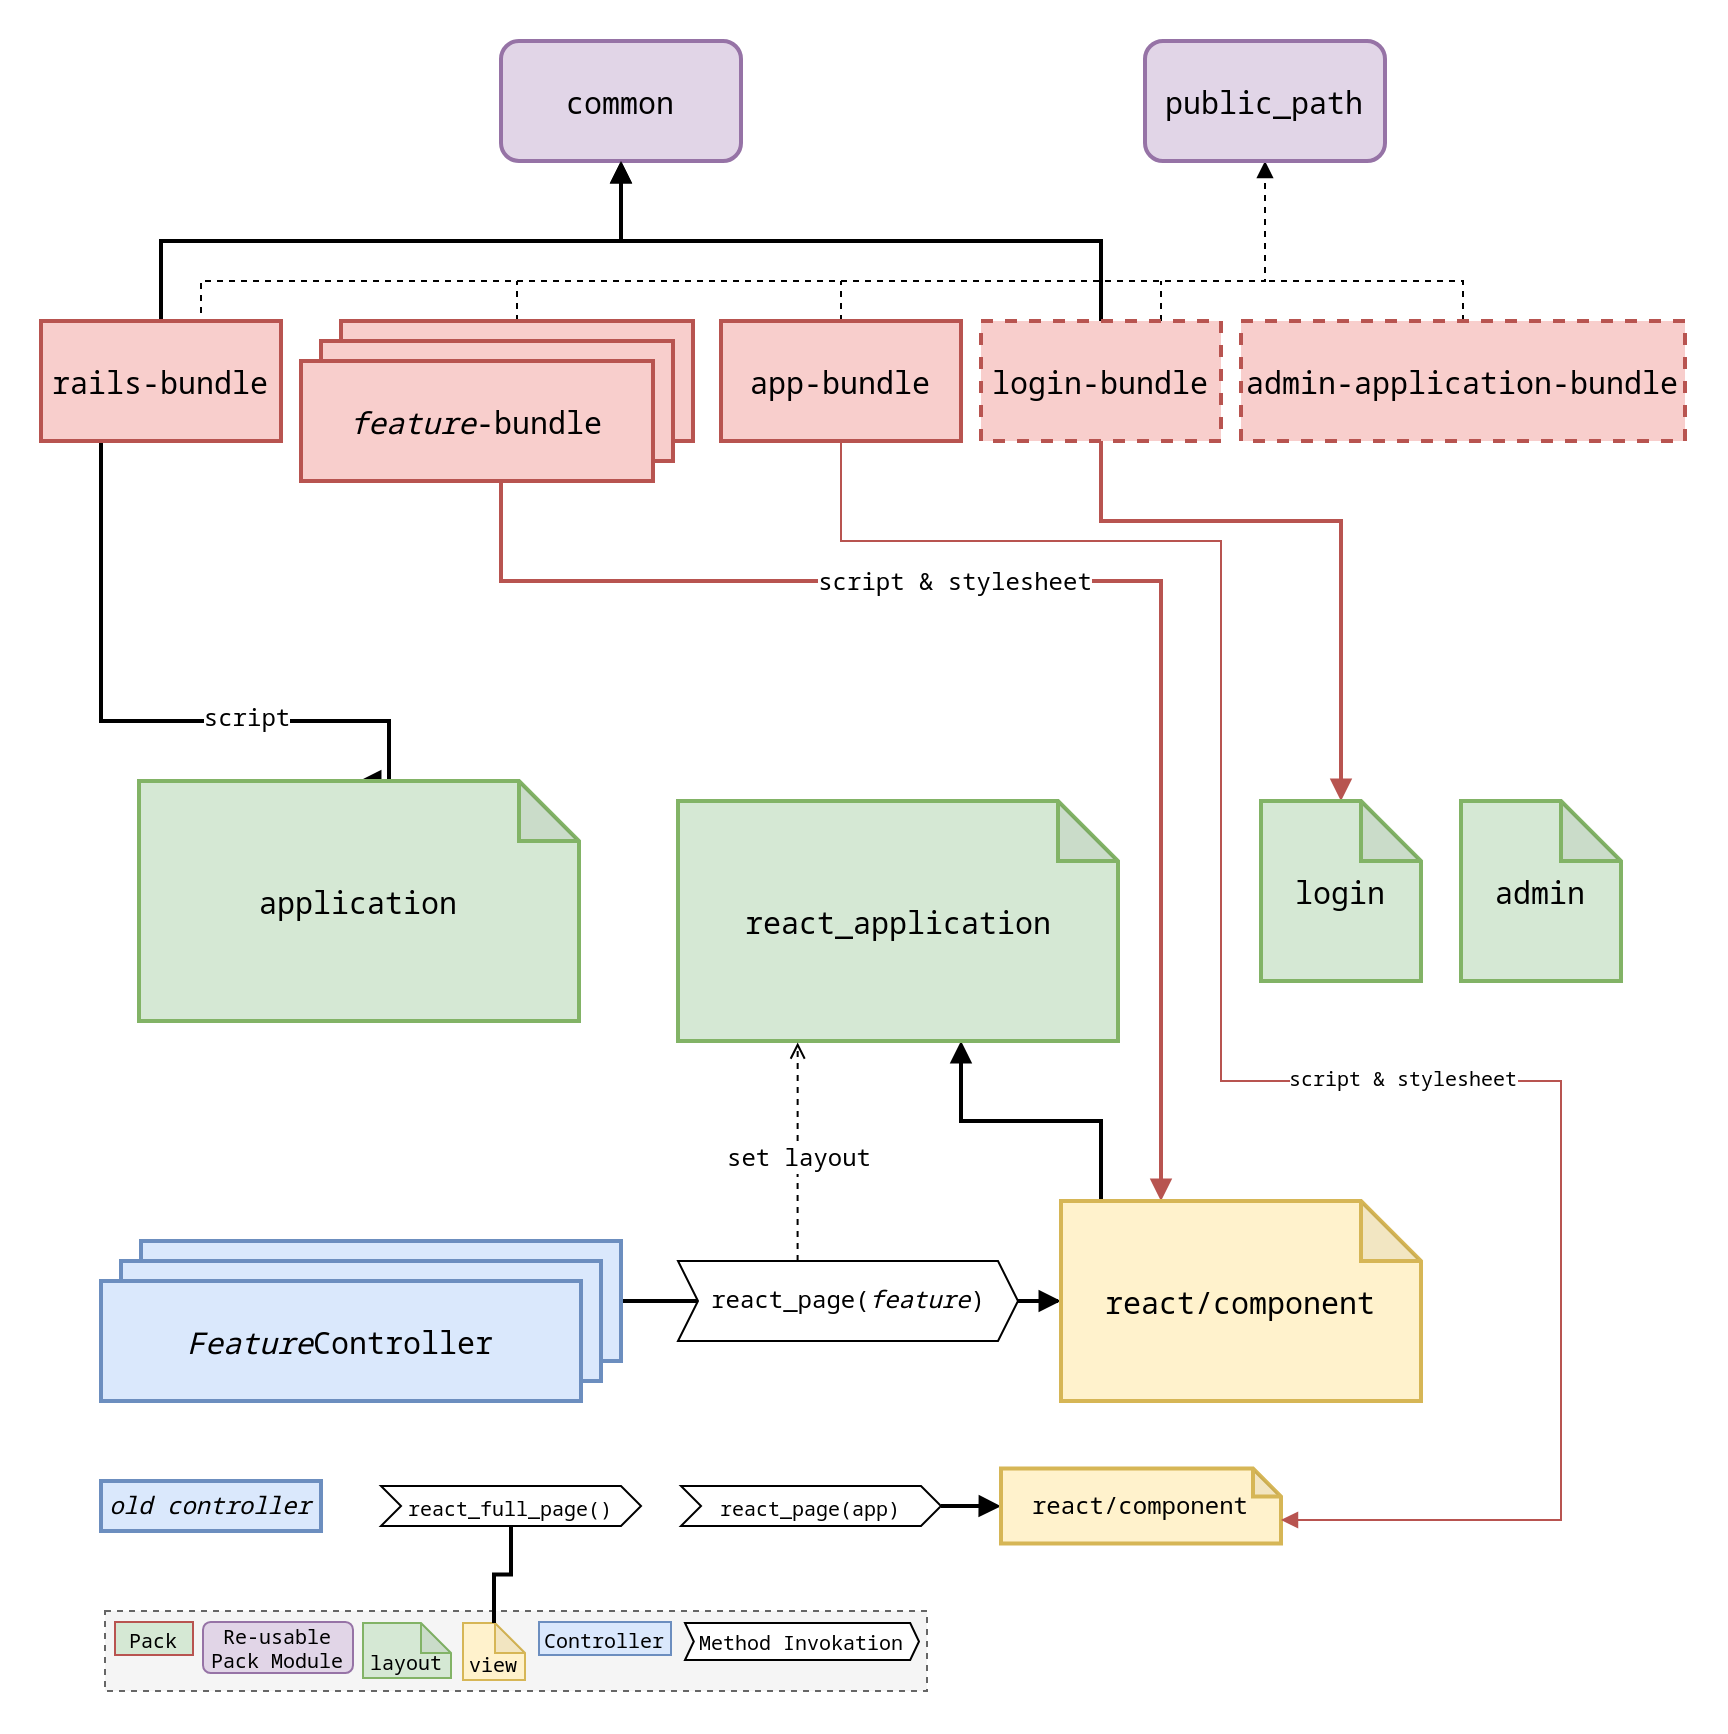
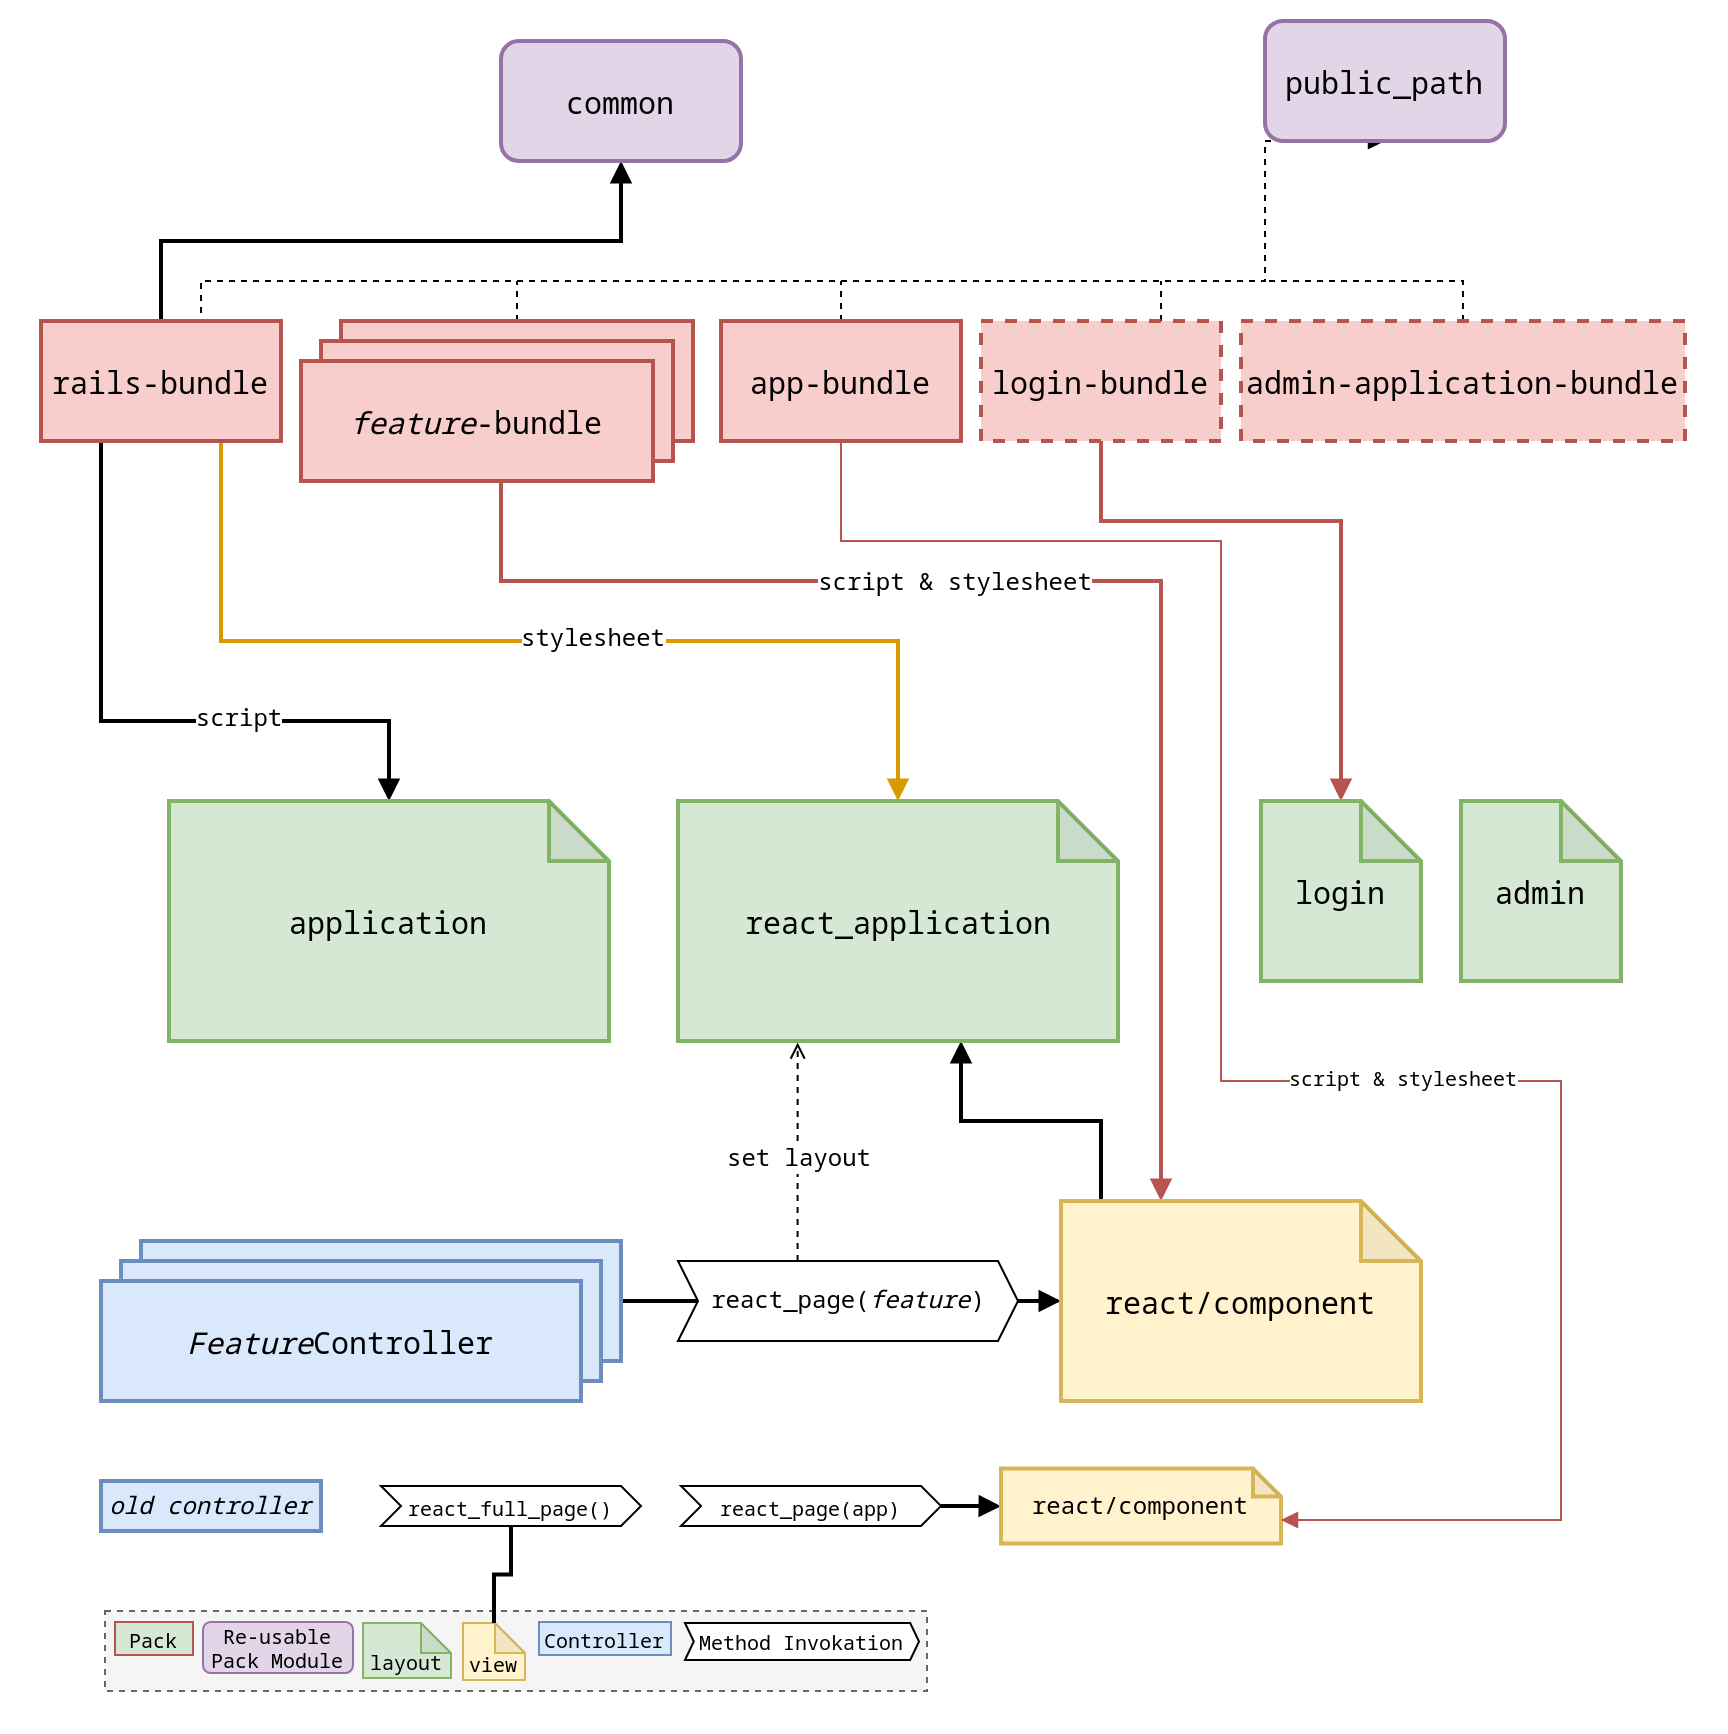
(1265, 101) -> (1385, 81)
(903, 241) -> none
none -> (529, 641)
(359, 901) -> (389, 921)
